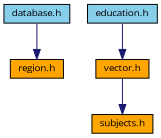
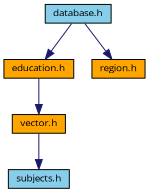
(122, 14) -> (39, 69)
none -> (61, 37)
(122, 124) -> (39, 179)
